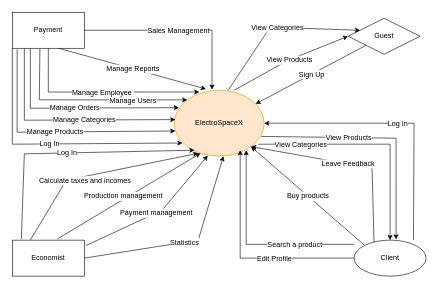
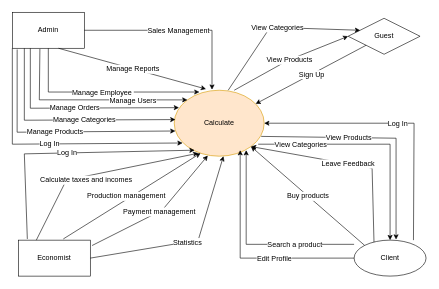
(48, 30) -> (48, 30)
(219, 123) -> (219, 123)
(48, 258) -> (54, 258)
